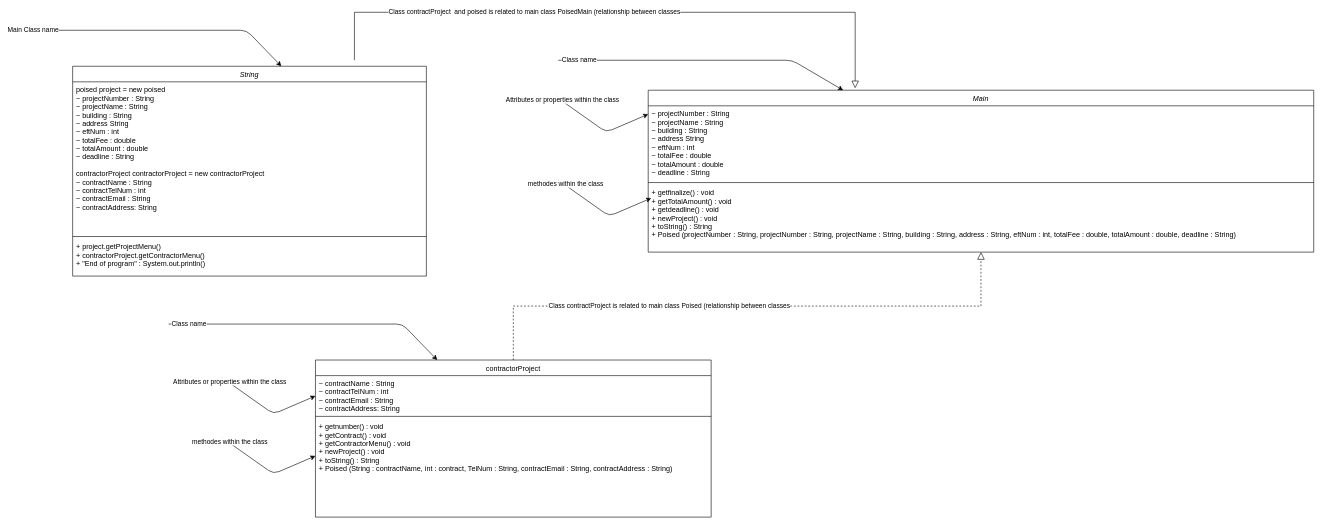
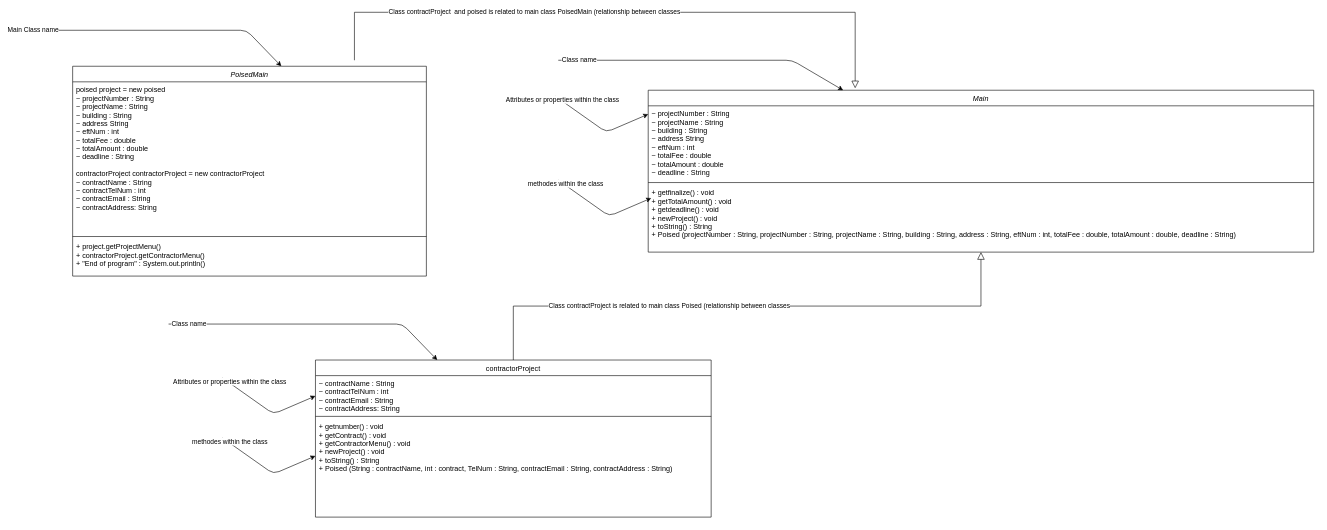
(249, 74) -> (249, 74)
(908, 306) -> (908, 306)
